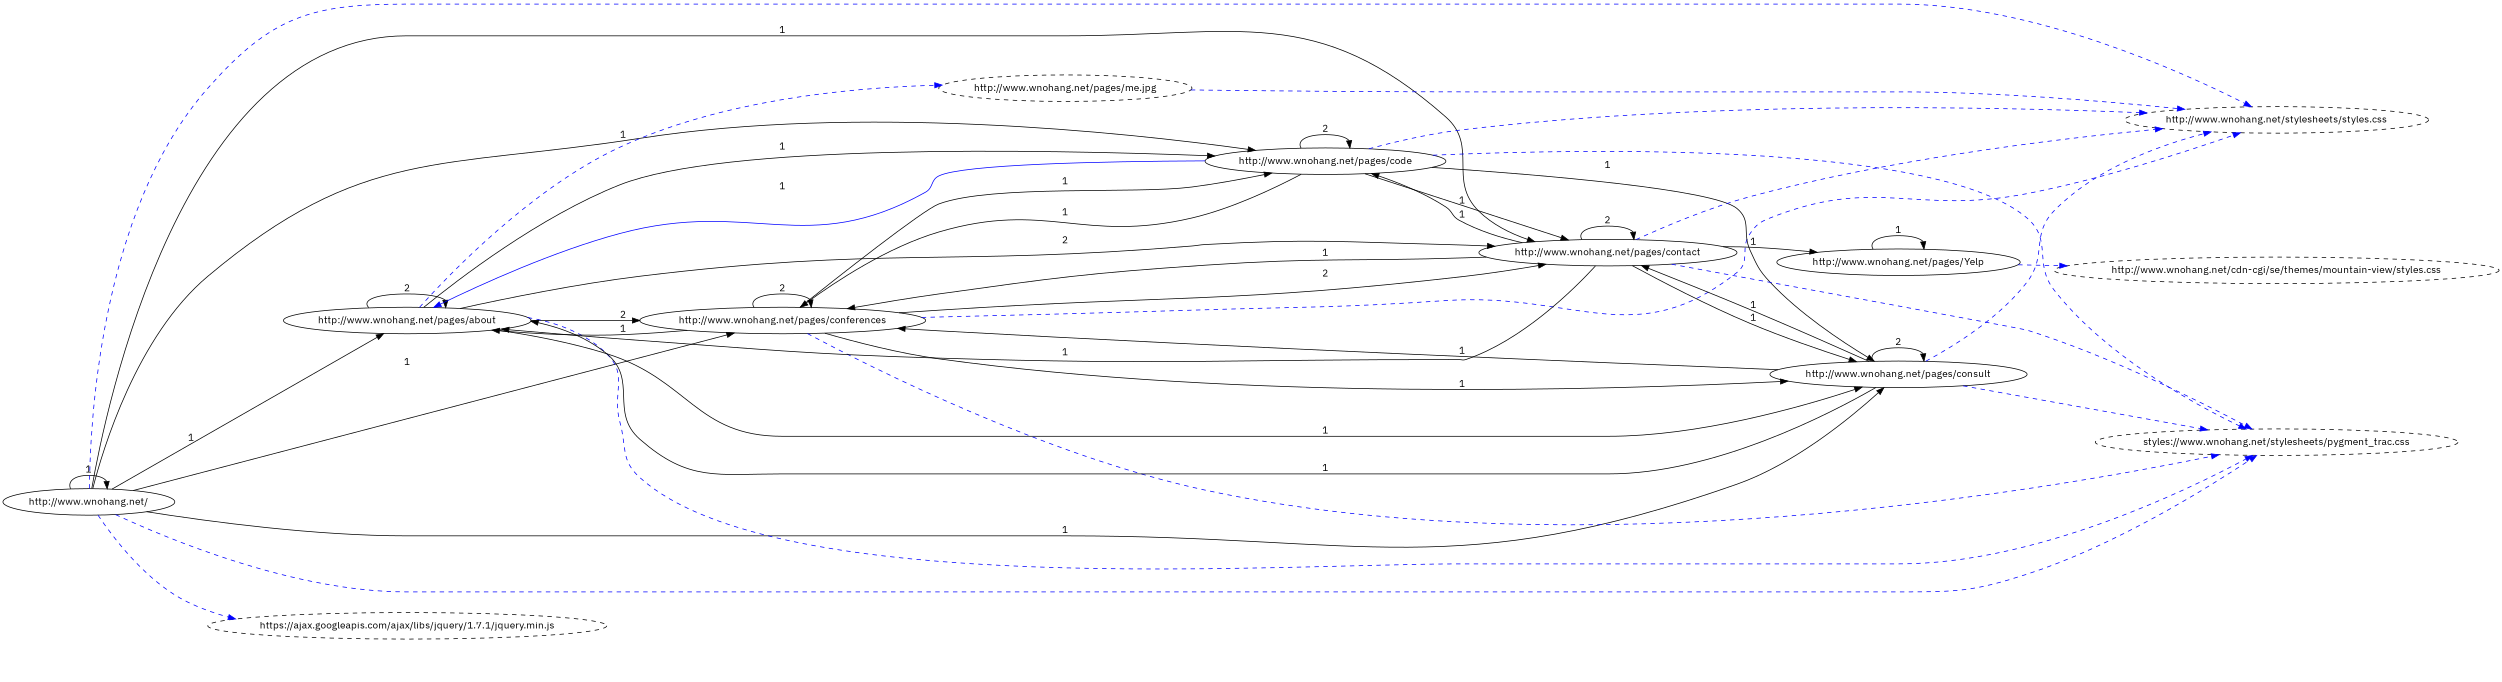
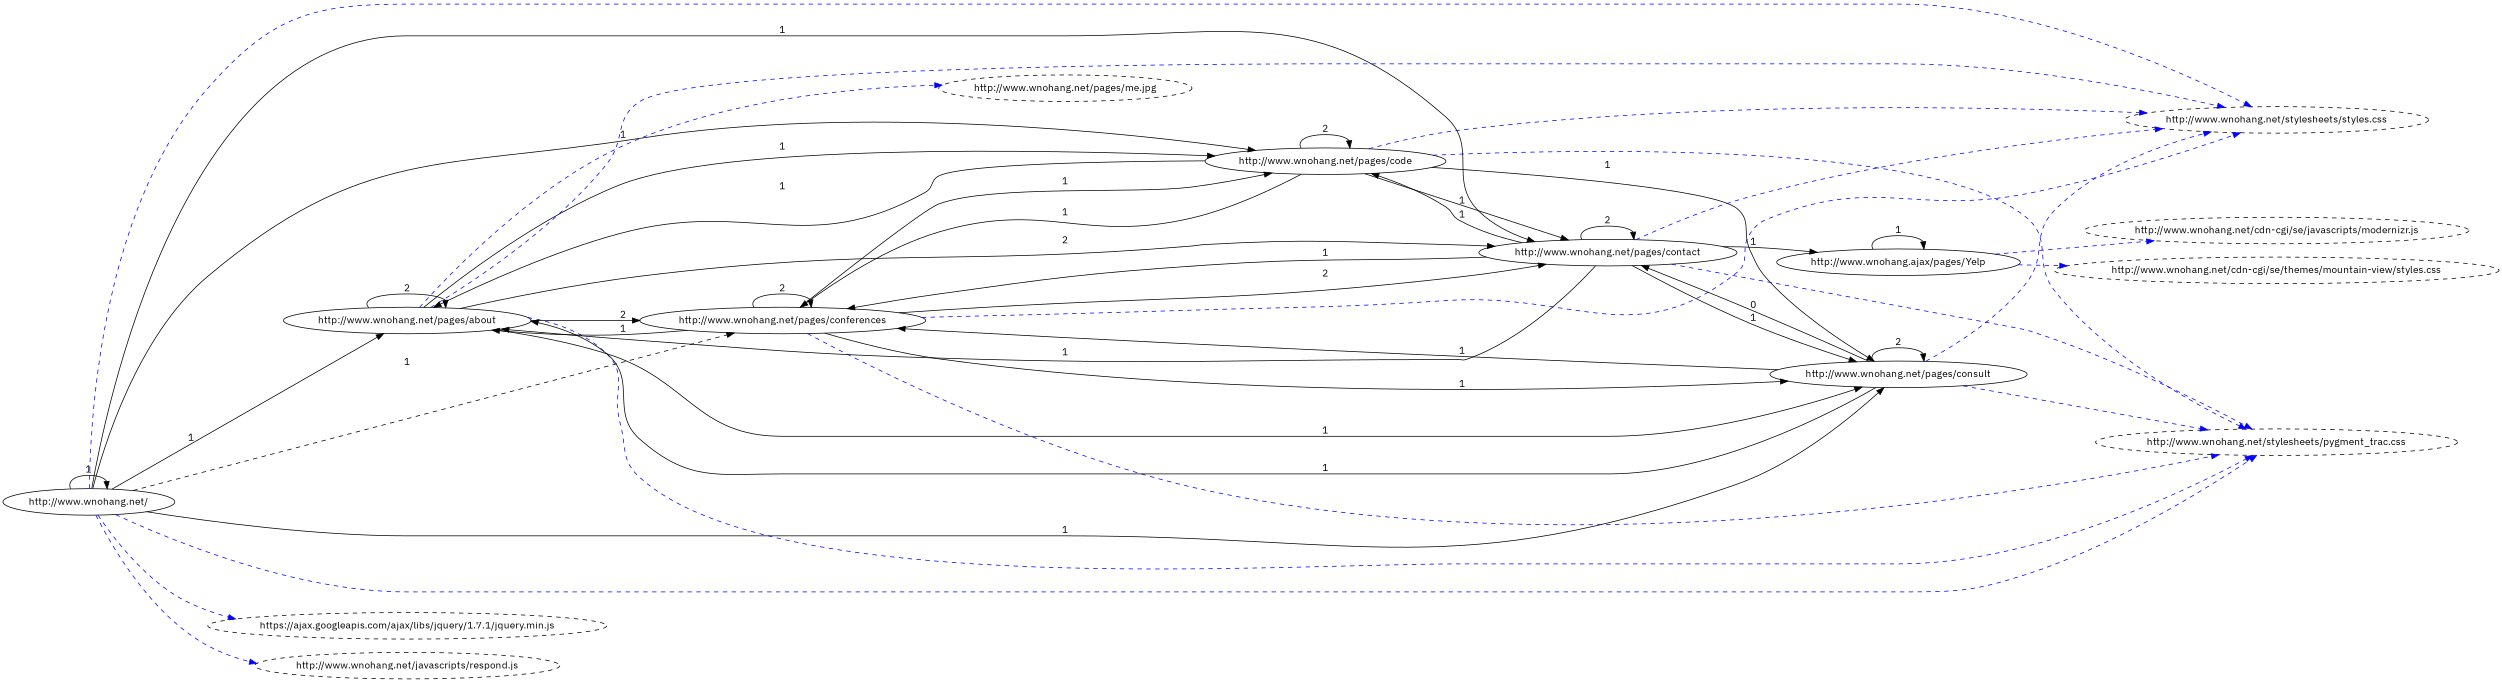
(1684, 92) -> (1279, 64)
(823, 224) -> (823, 224)
none -> (2277, 231)
(1899, 262) -> (1899, 262)
(1753, 305) -> (1753, 305)
(430, 413) -> (430, 413)
(2277, 442) -> (2277, 442)
none -> (407, 666)
